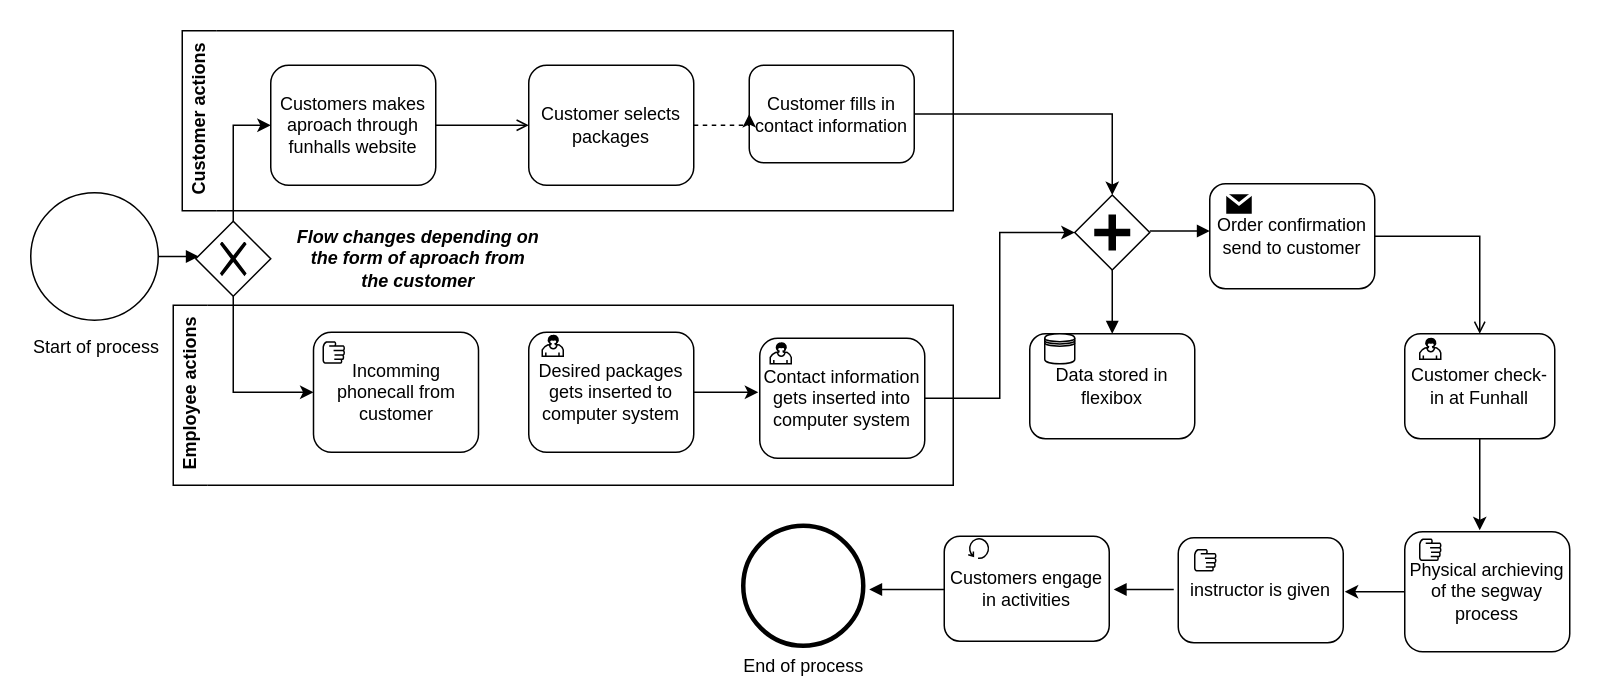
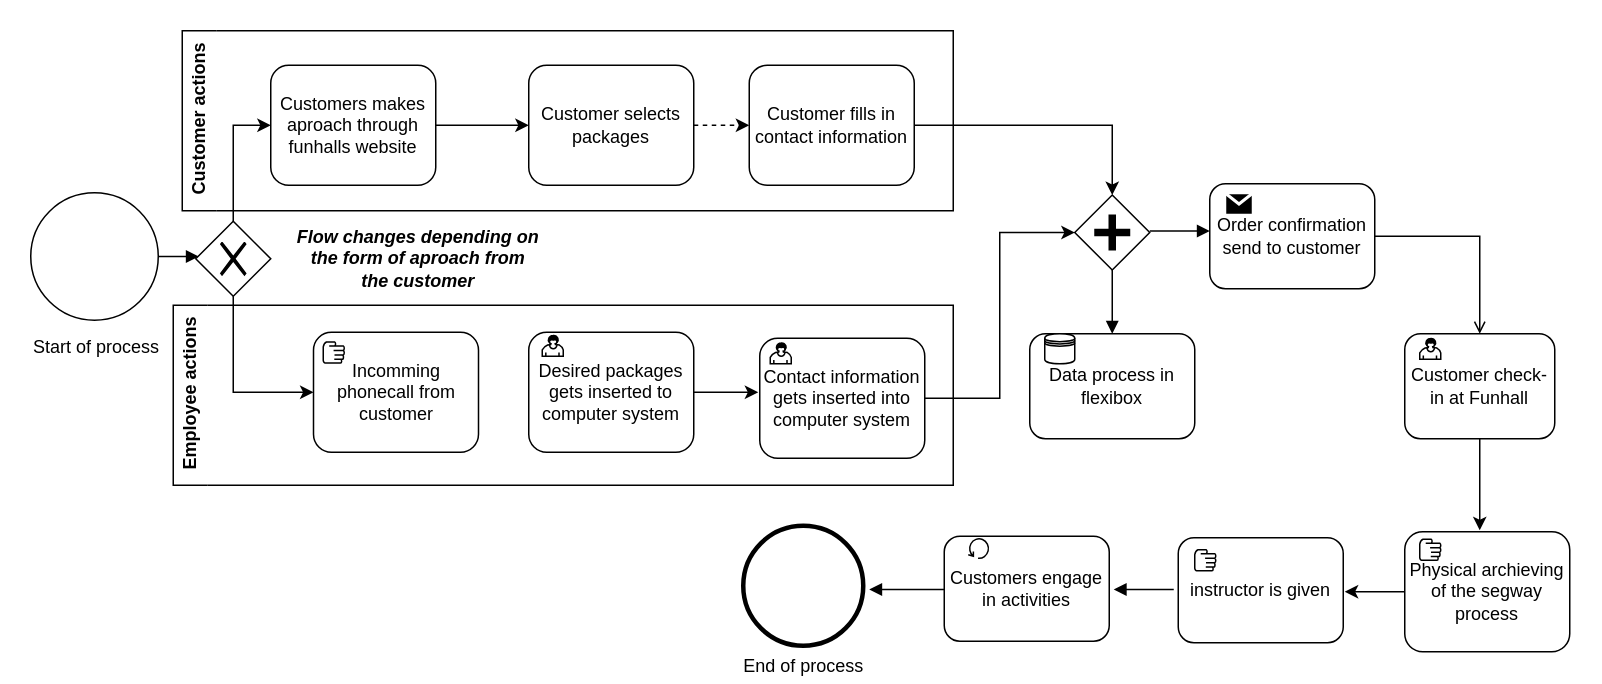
(832, 114) -> (832, 125)
(519, 125) -> (517, 125)
(1112, 386) -> (1112, 386)
